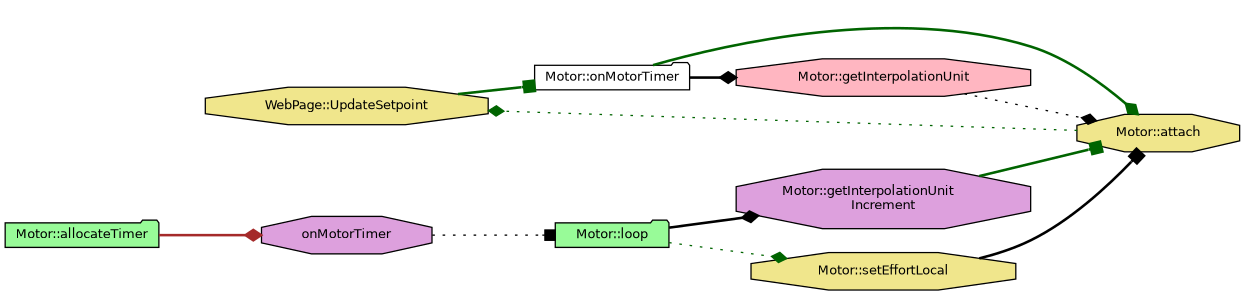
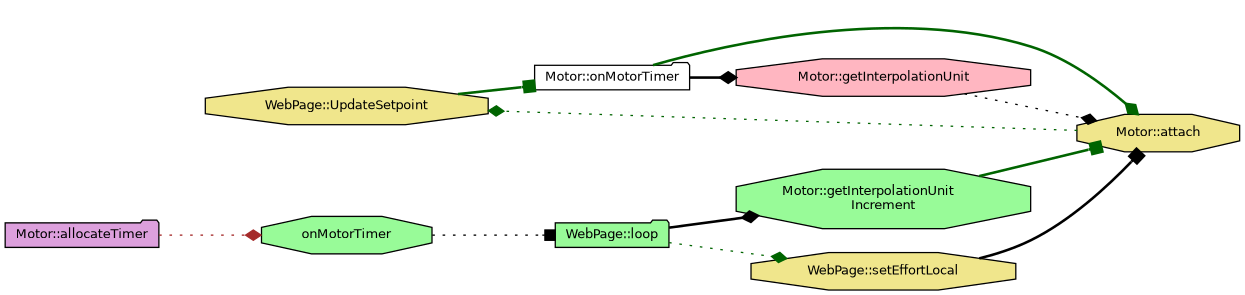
(883, 199) -> (883, 199)
(82, 235) -> (82, 235)
(202, 235) -> (202, 235)
(347, 235) -> (347, 235)
(612, 235) -> (612, 235)
(883, 271) -> (883, 271)
